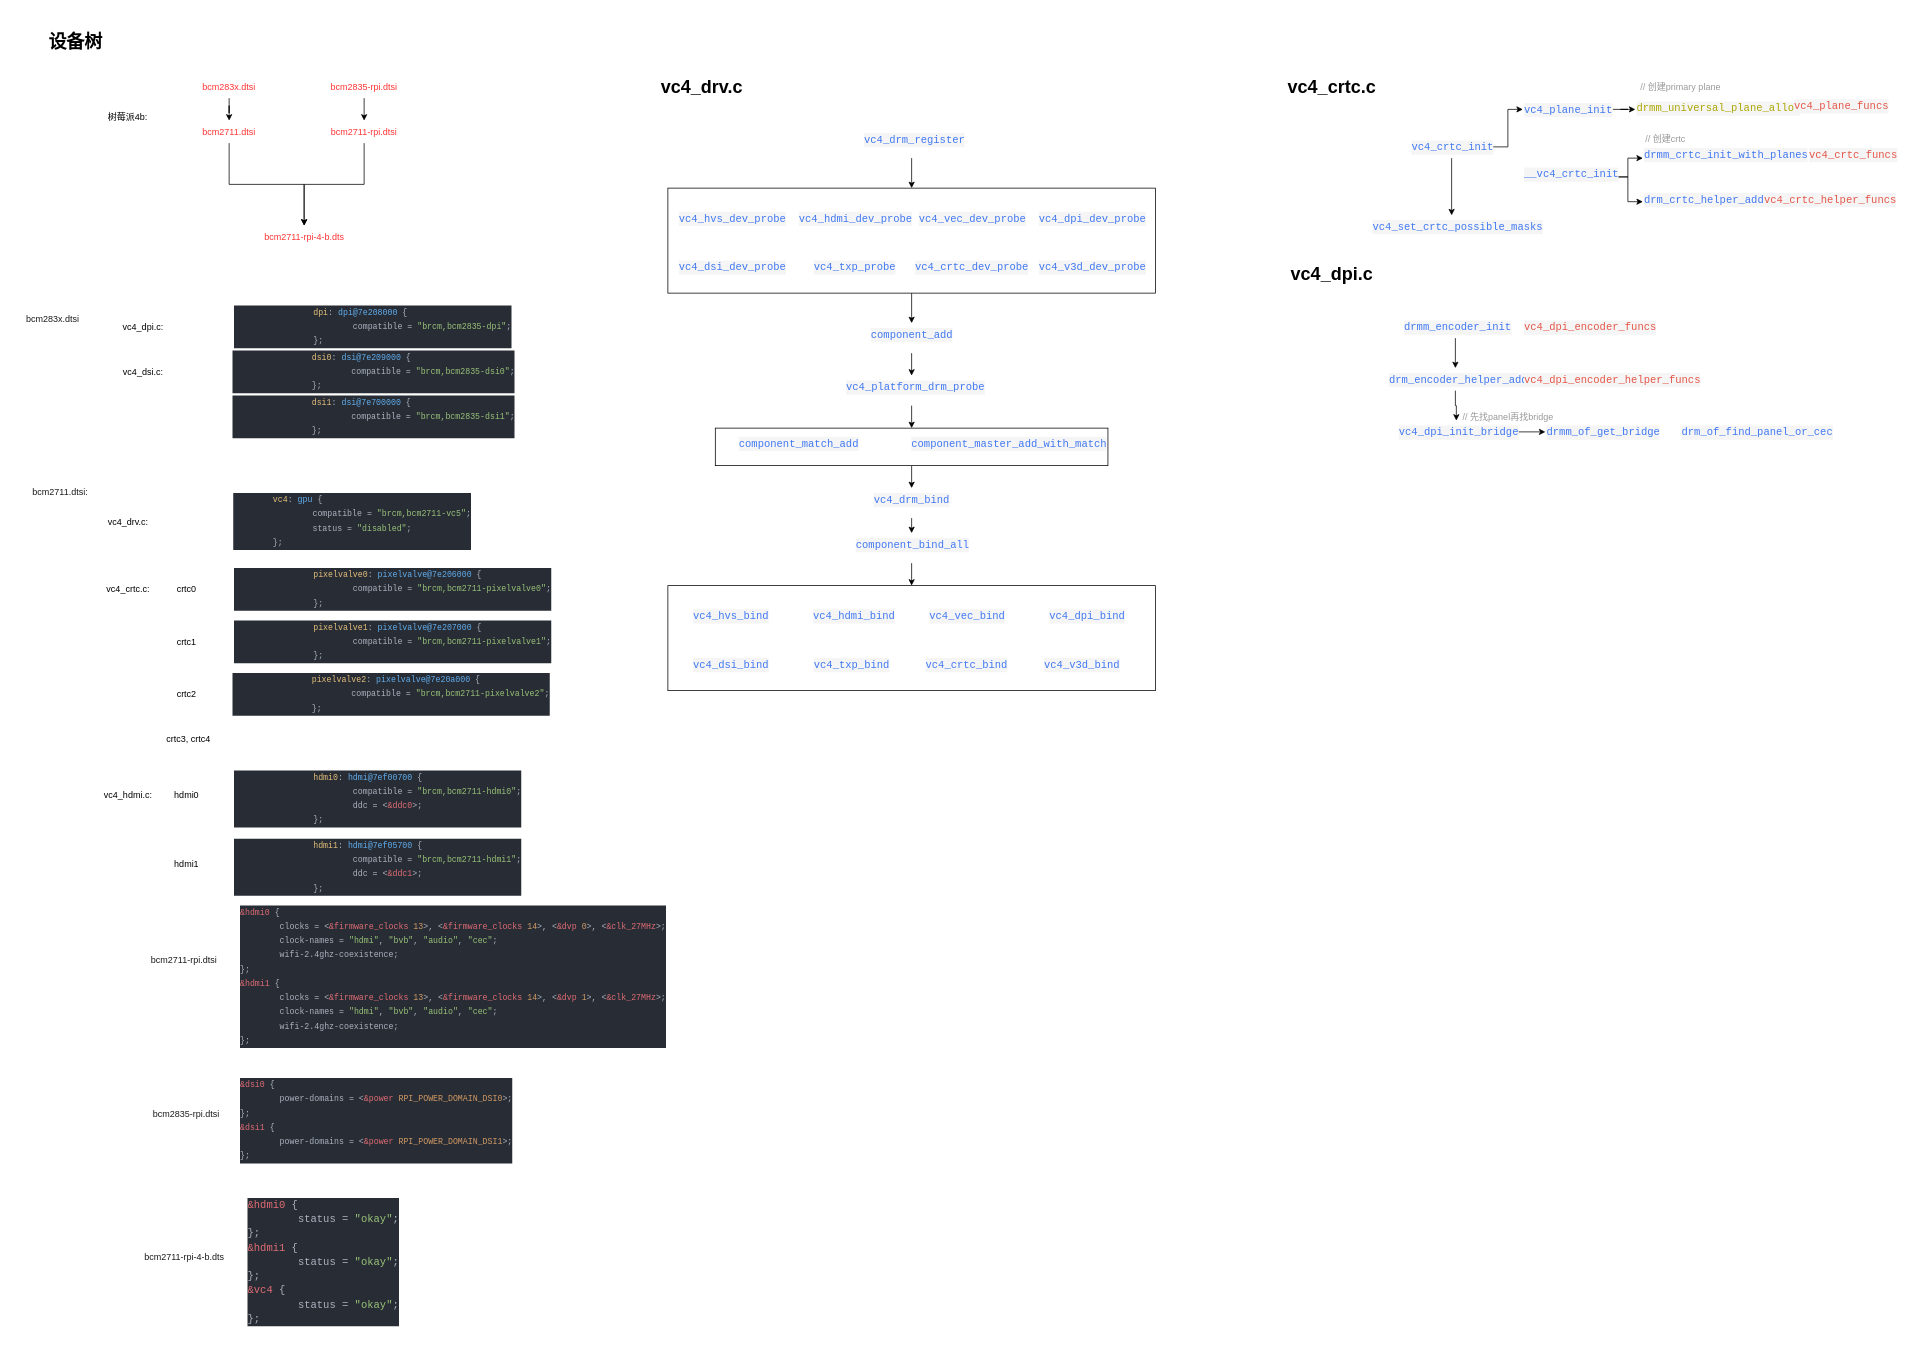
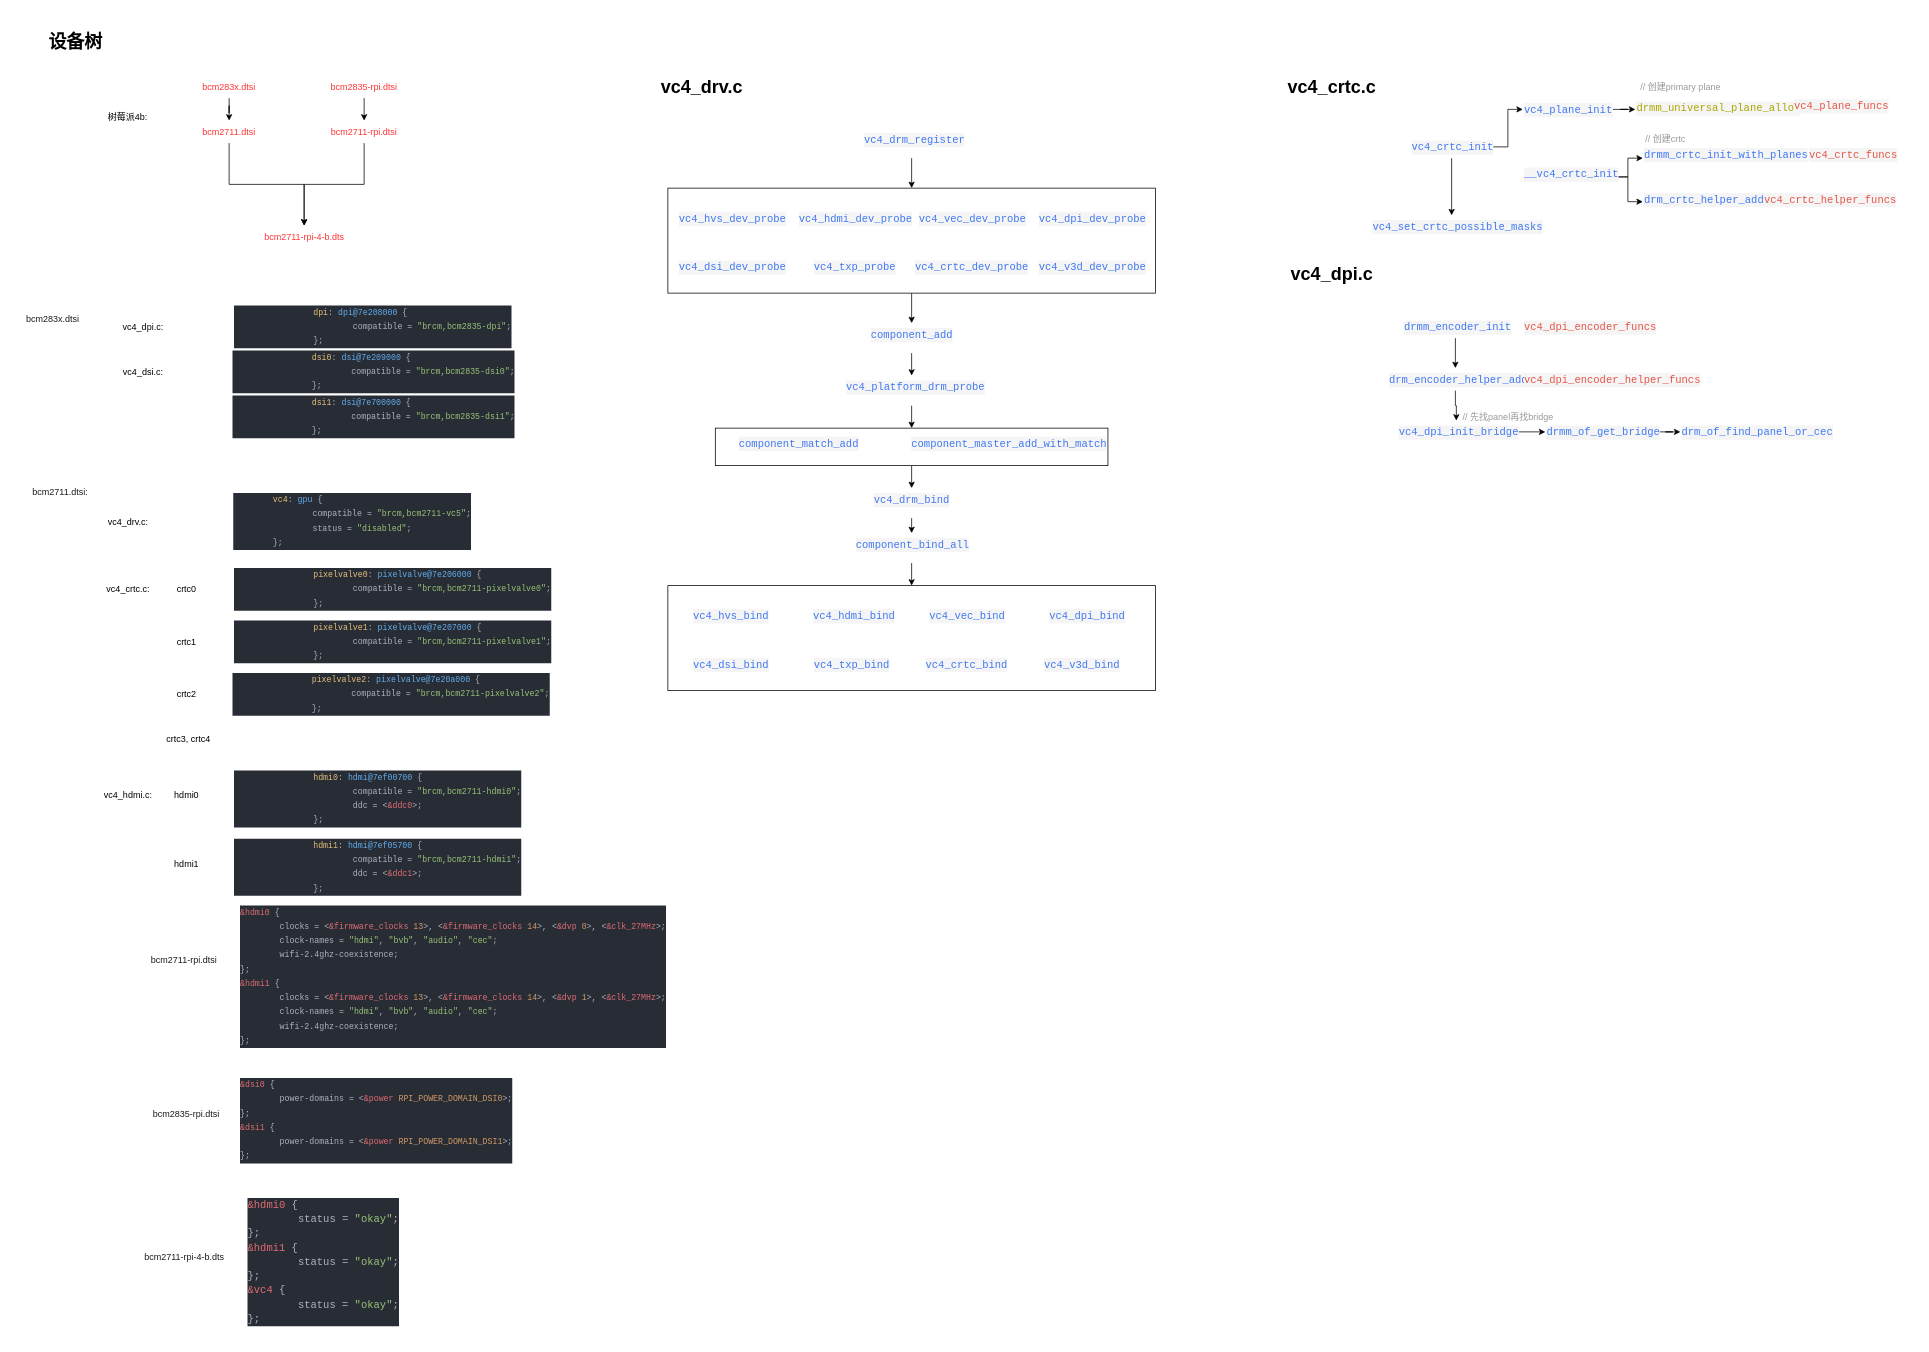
none -> (1670, 432)
